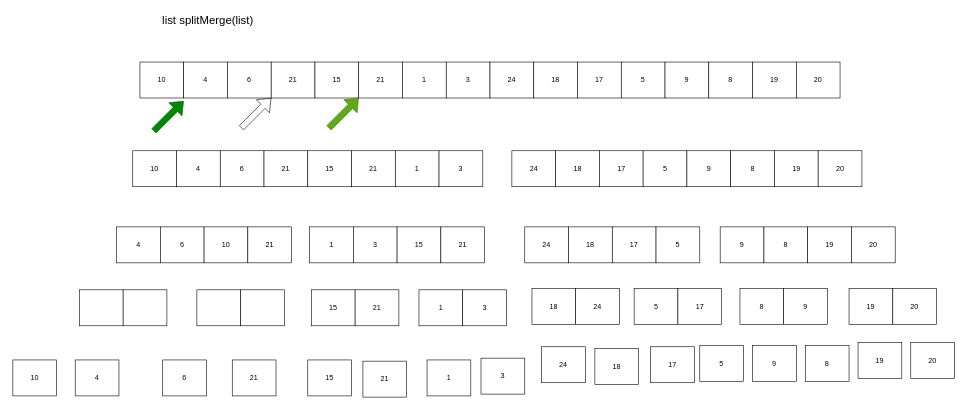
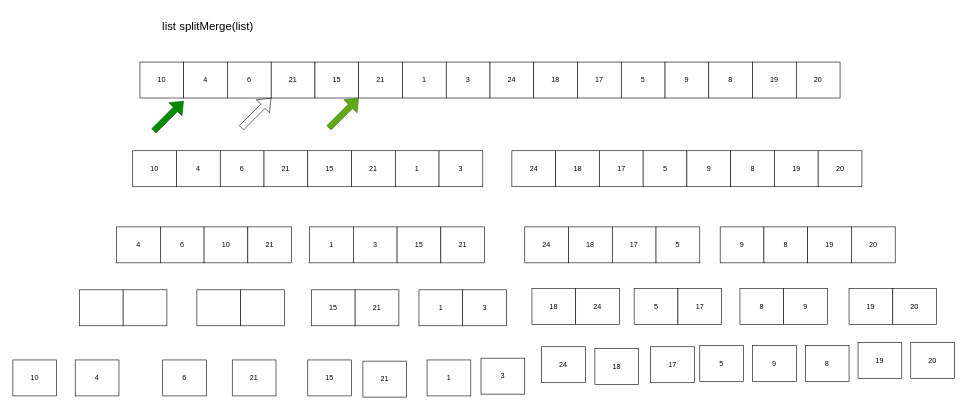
(207, 20) -> (207, 26)
